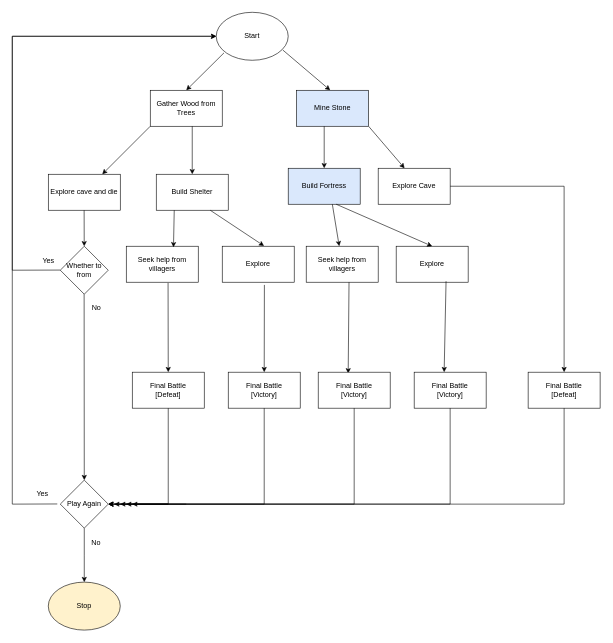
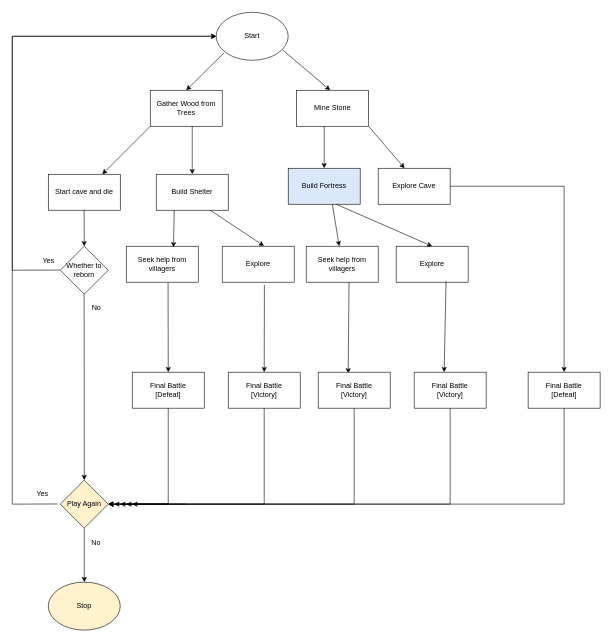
(333, 108) -> (333, 108)
(84, 192) -> (84, 192)
(84, 270) -> (84, 270)
(84, 504) -> (84, 504)
